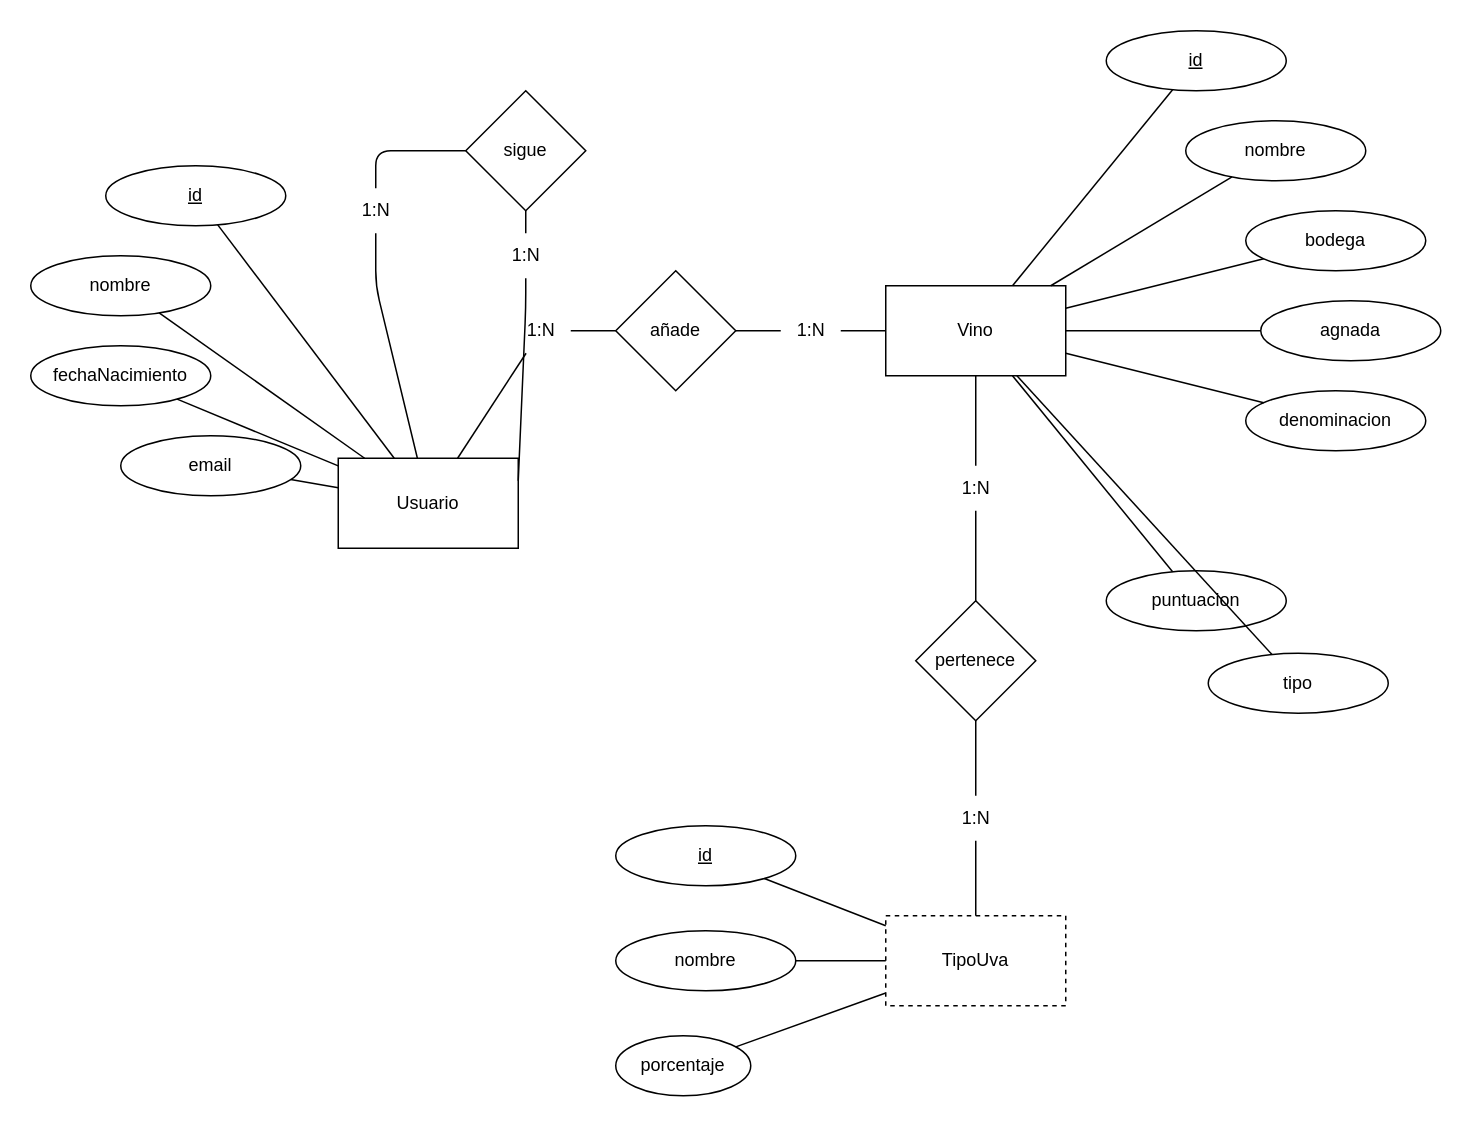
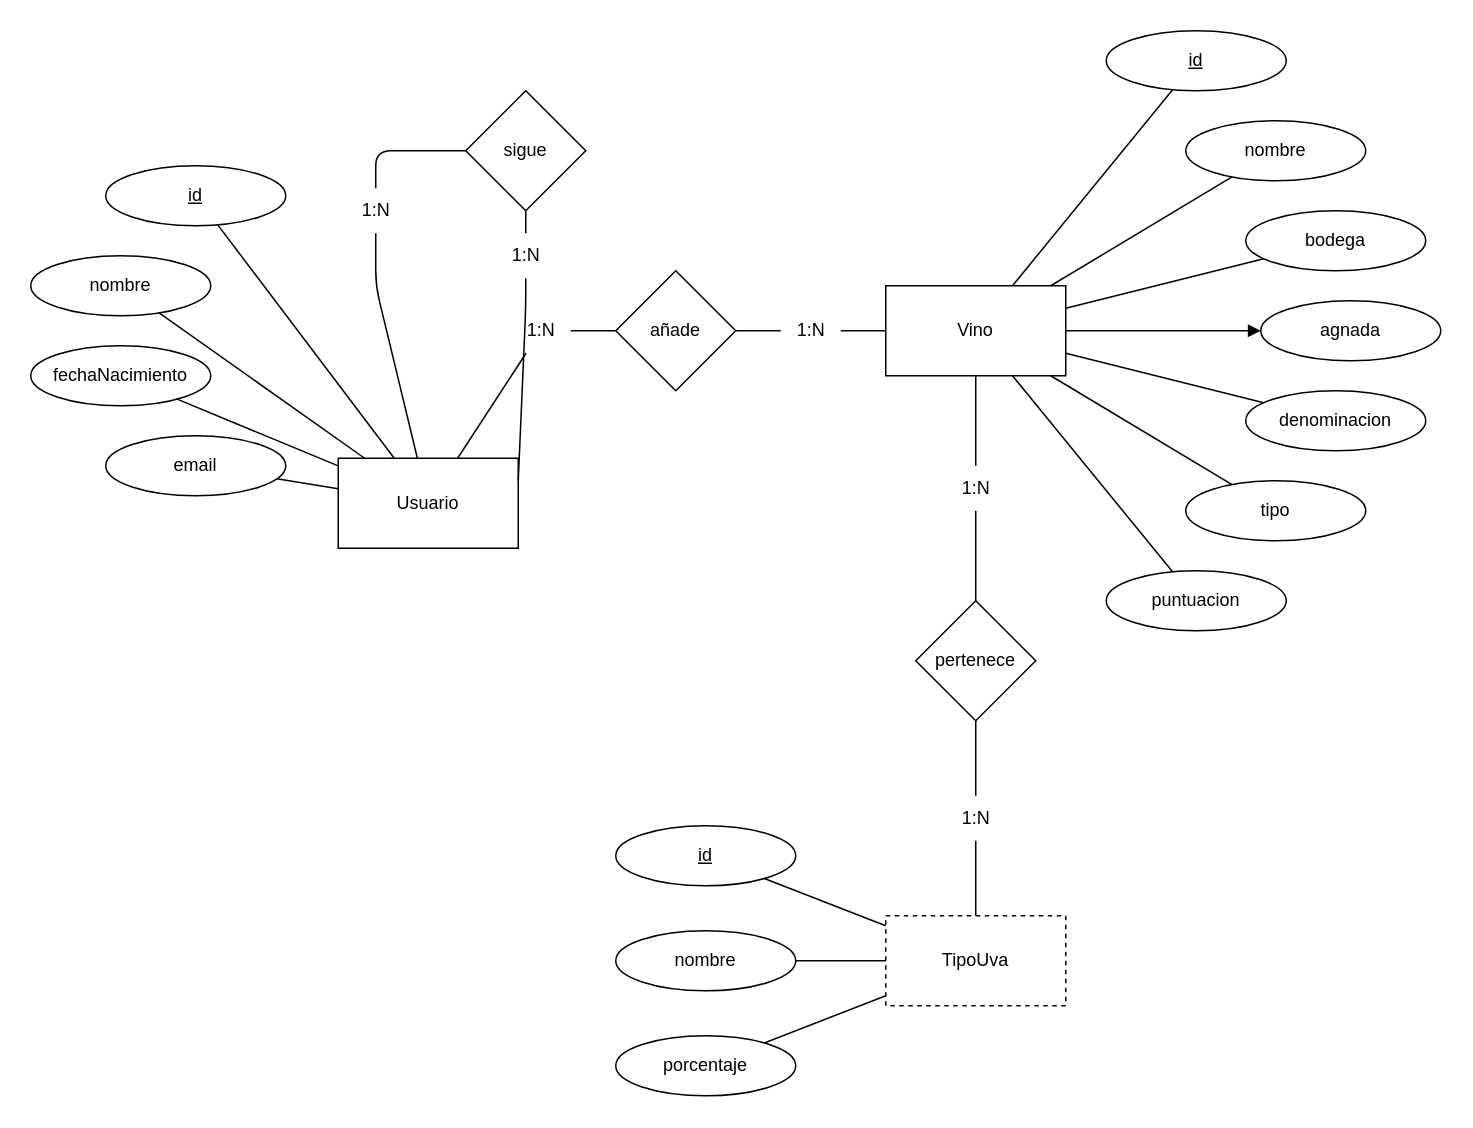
(1252, 331) -> (1247, 331)
(211, 466) -> (196, 466)
(1298, 683) -> (1276, 511)
(683, 1066) -> (706, 1066)
